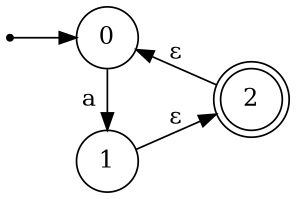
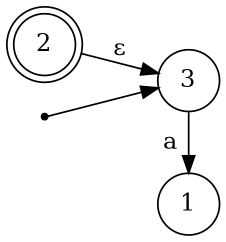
(107, 38) -> (189, 81)
(168, 135) -> none
